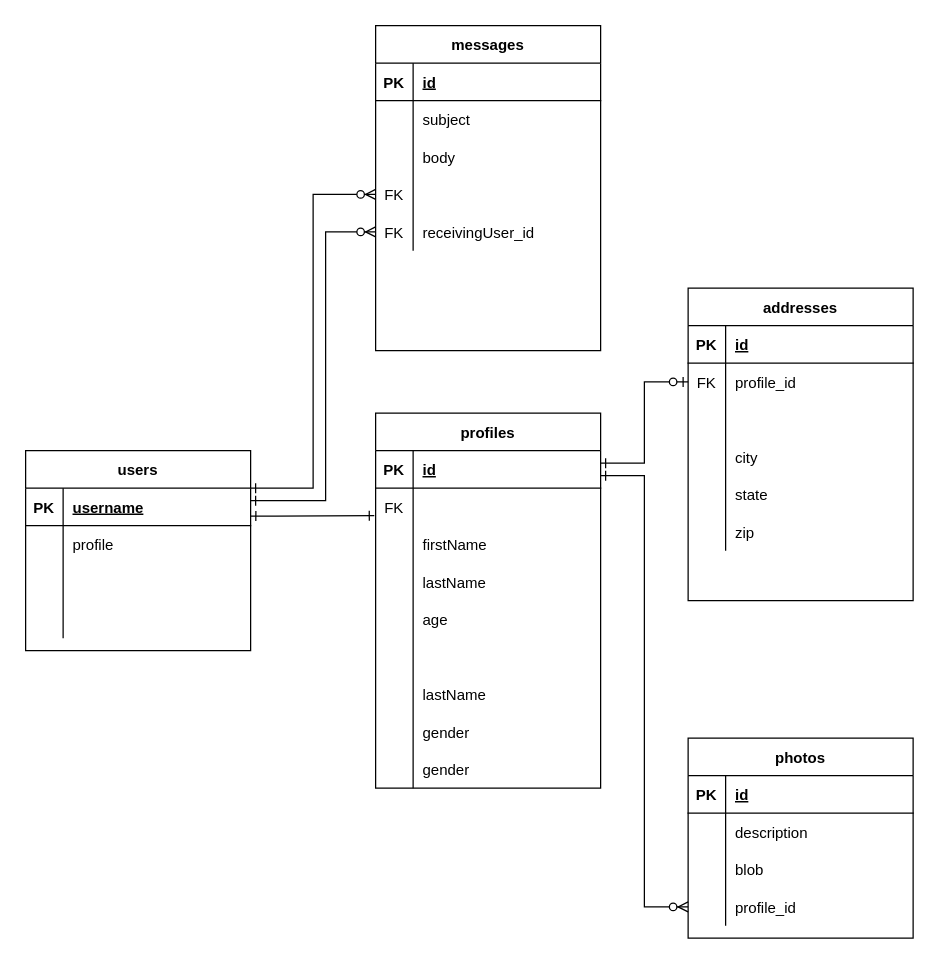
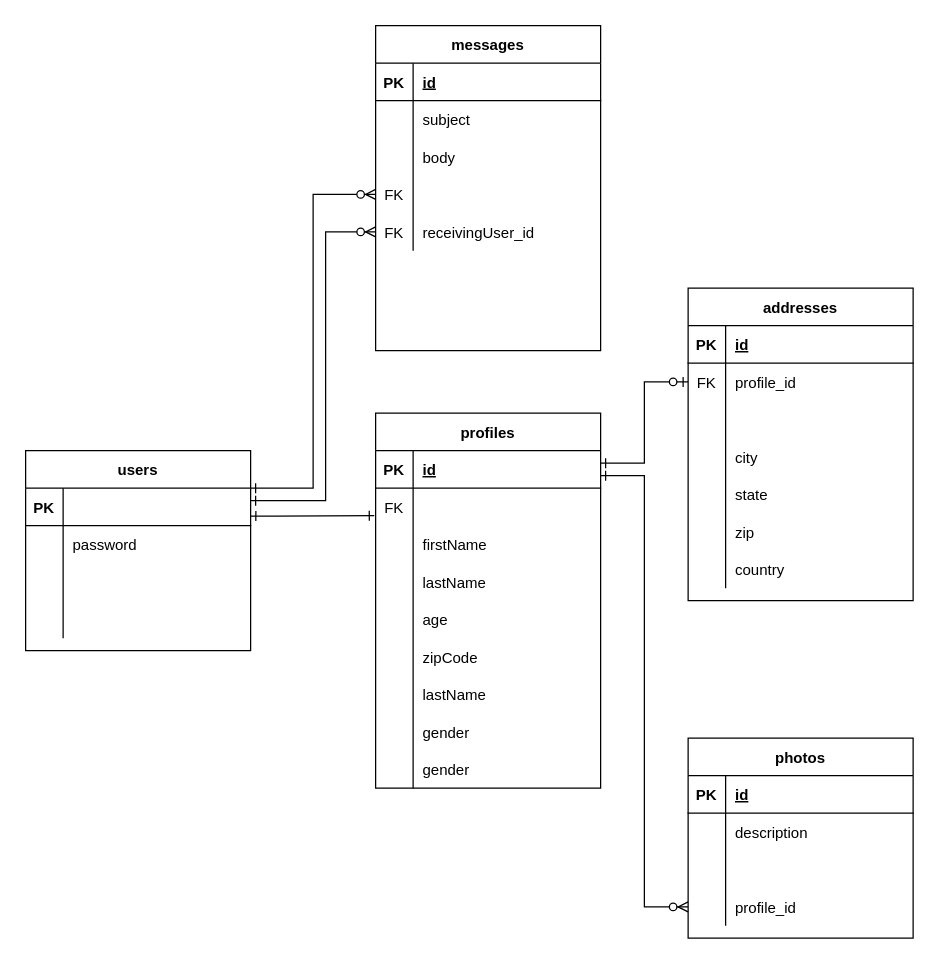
(157, 507) -> none
(98, 545) -> (106, 545)
none -> (819, 569)
none -> (507, 657)
(819, 869) -> none
